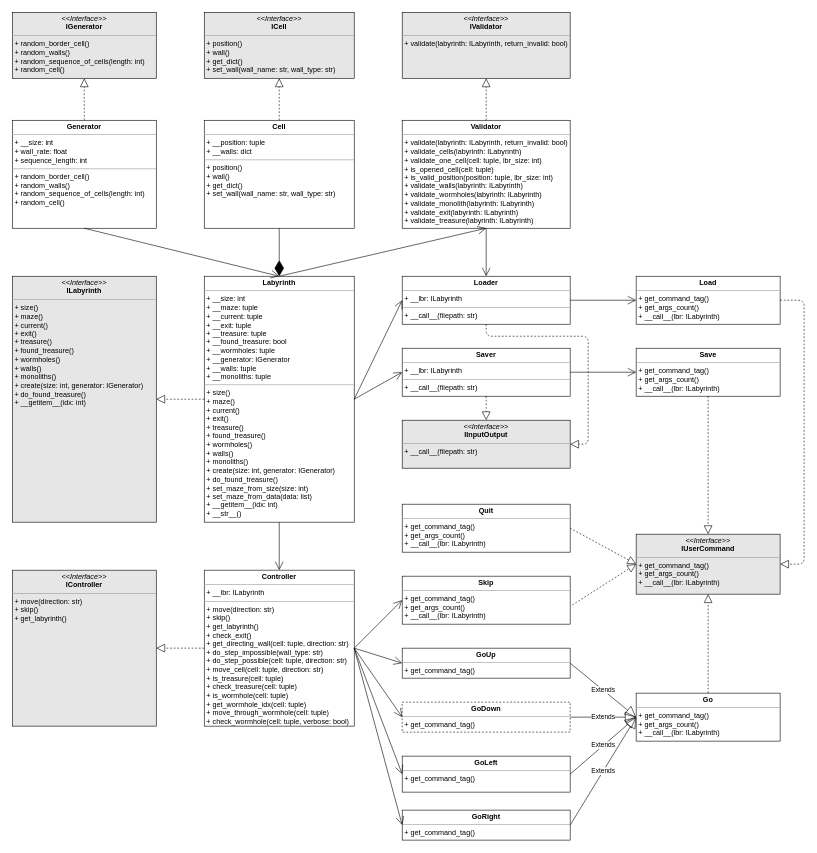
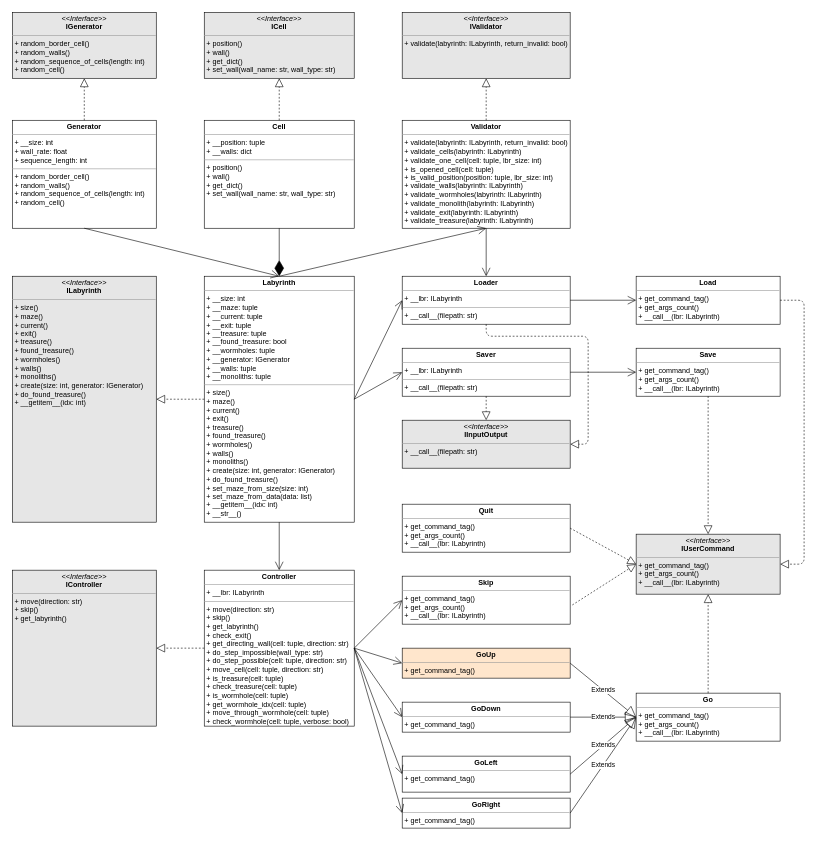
(486, 663) -> (486, 663)
(486, 717) -> (486, 717)
(486, 825) -> (486, 813)
